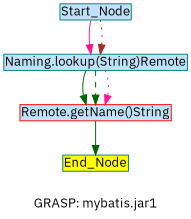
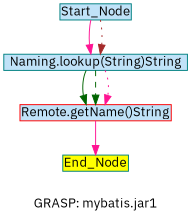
(96, 62) -> (96, 62)
(96, 133) -> (96, 133)
